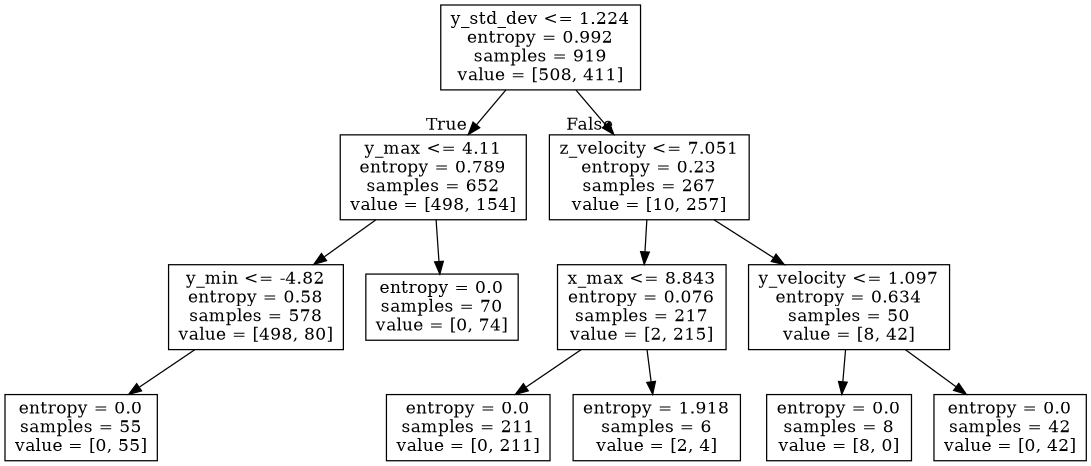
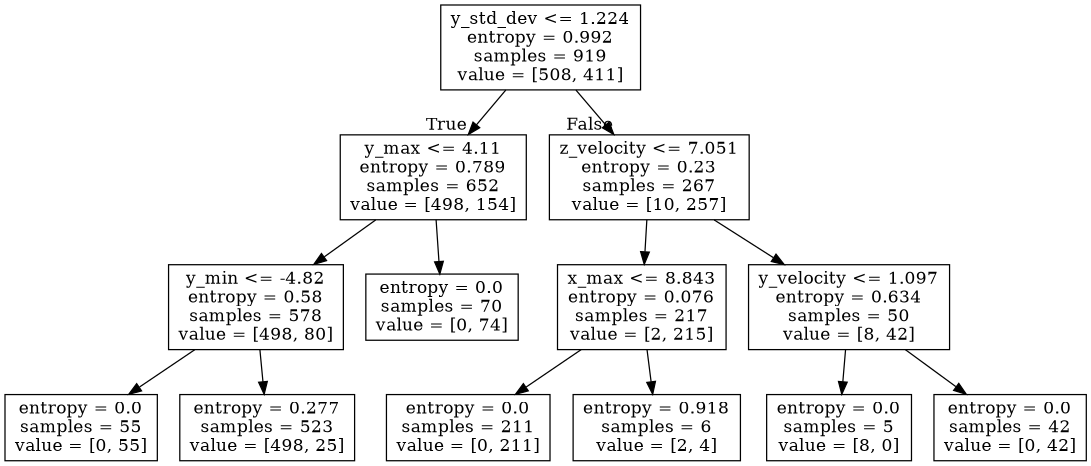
none -> (267, 428)
(657, 428) -> (657, 428)
(839, 428) -> (839, 428)
